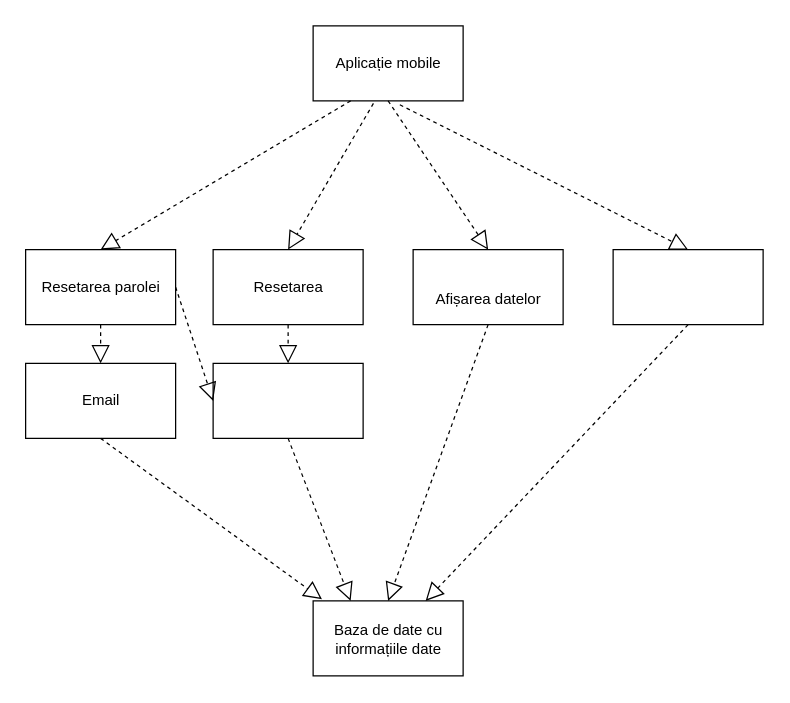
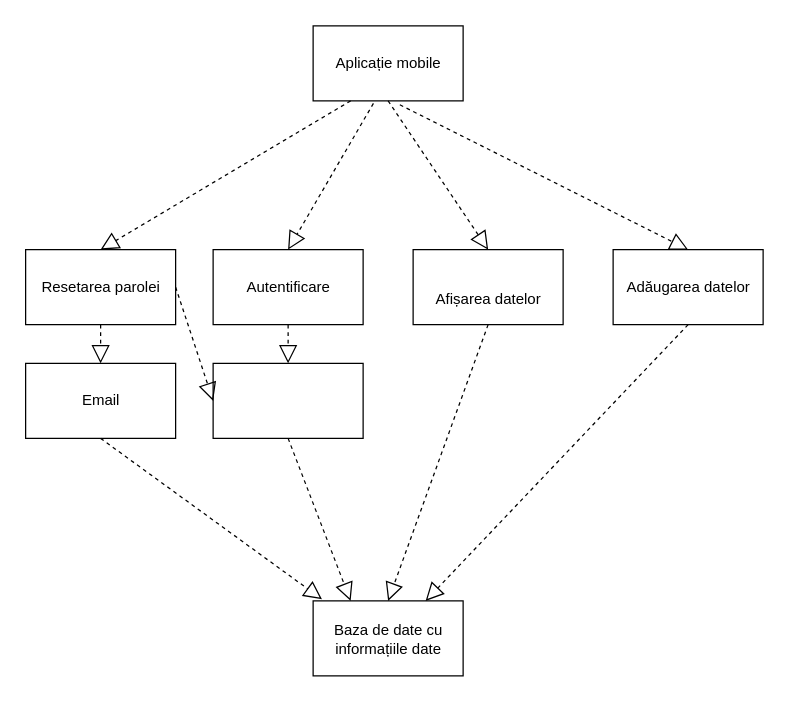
(289, 287) -> (289, 287)
none -> (688, 287)
